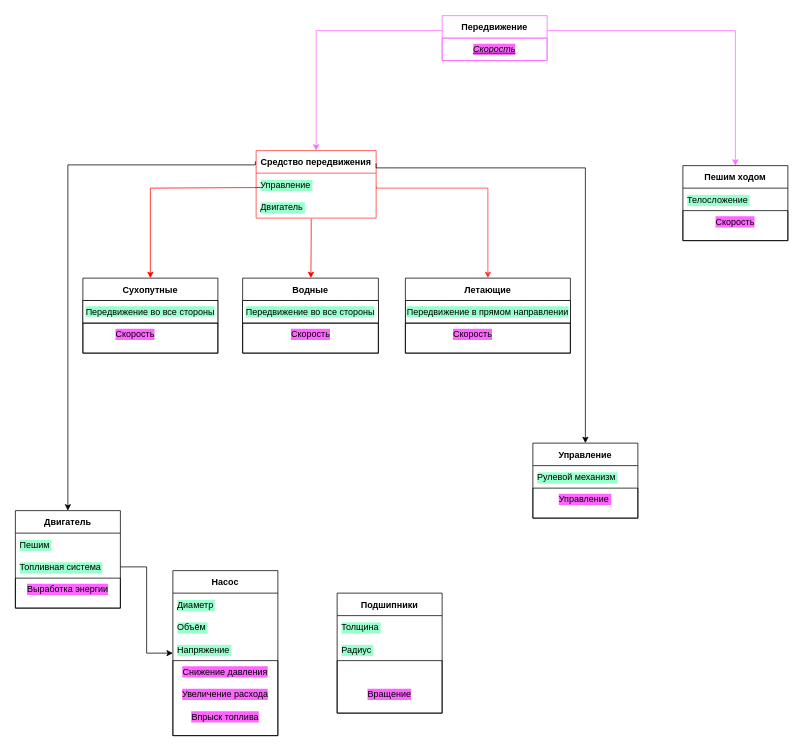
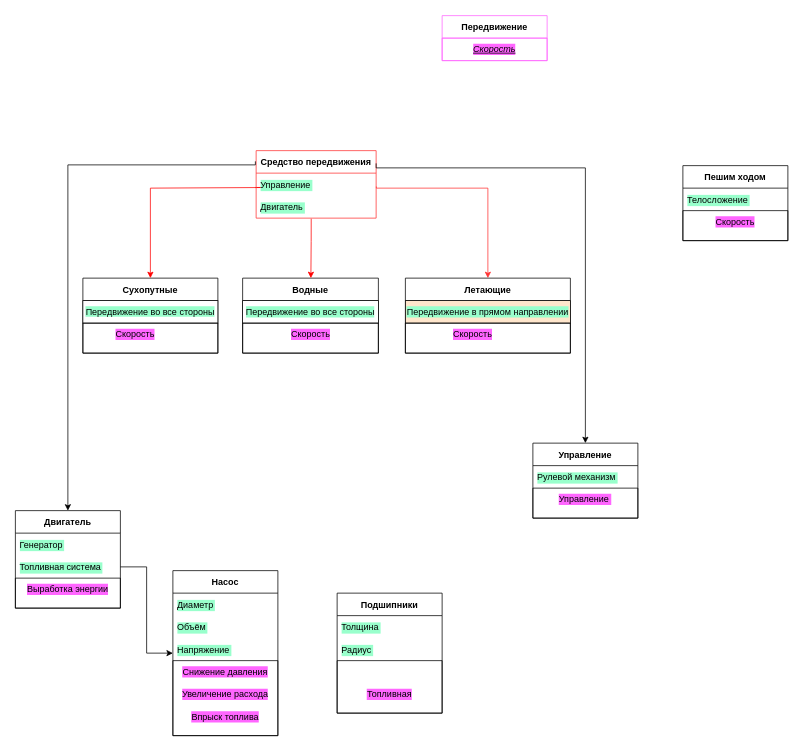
(379, 30) -> none
(706, 30) -> none
(488, 312) -> (488, 312)
(32, 545) -> (42, 545)
(390, 694) -> (390, 694)
